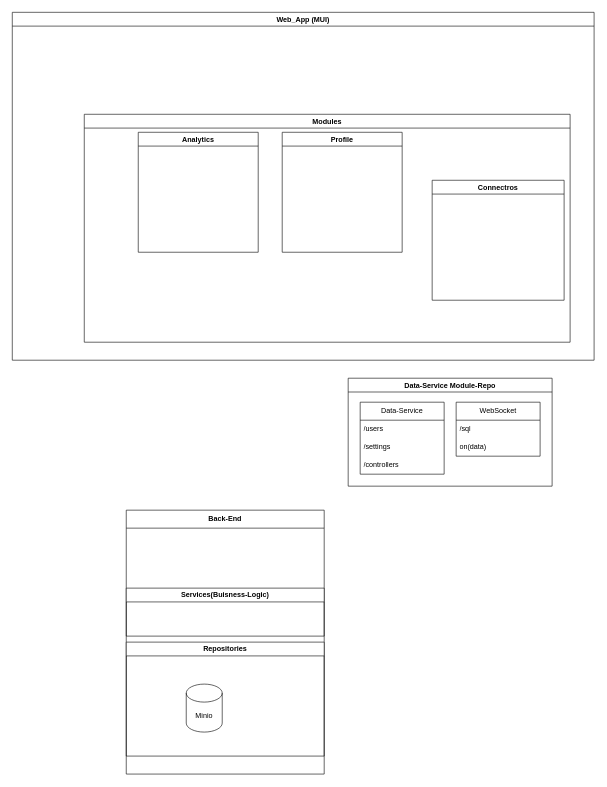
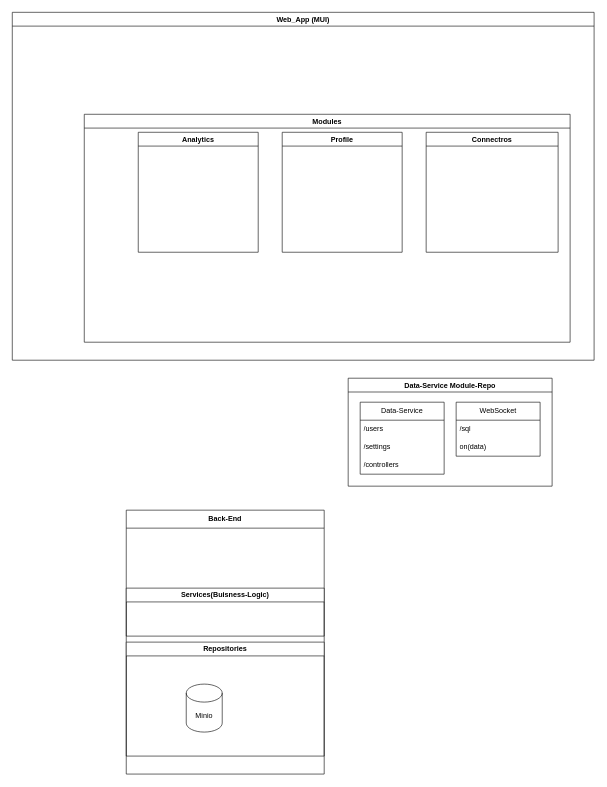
(498, 240) -> (492, 192)
